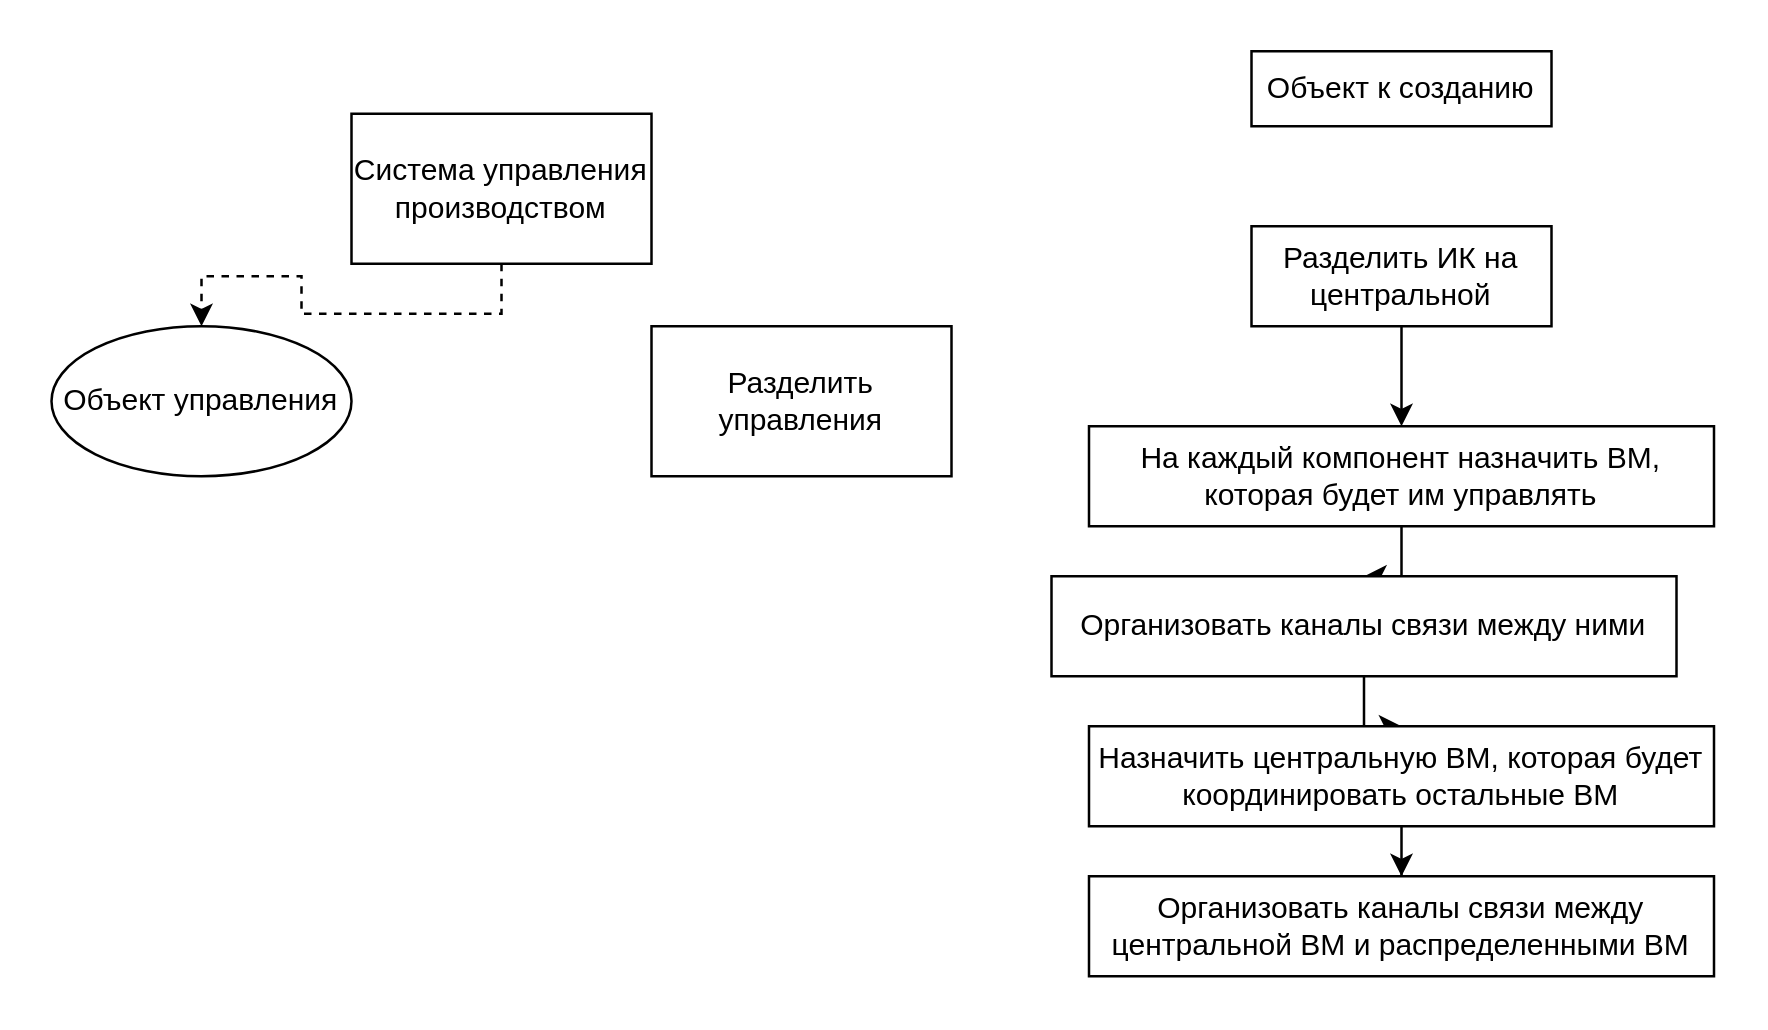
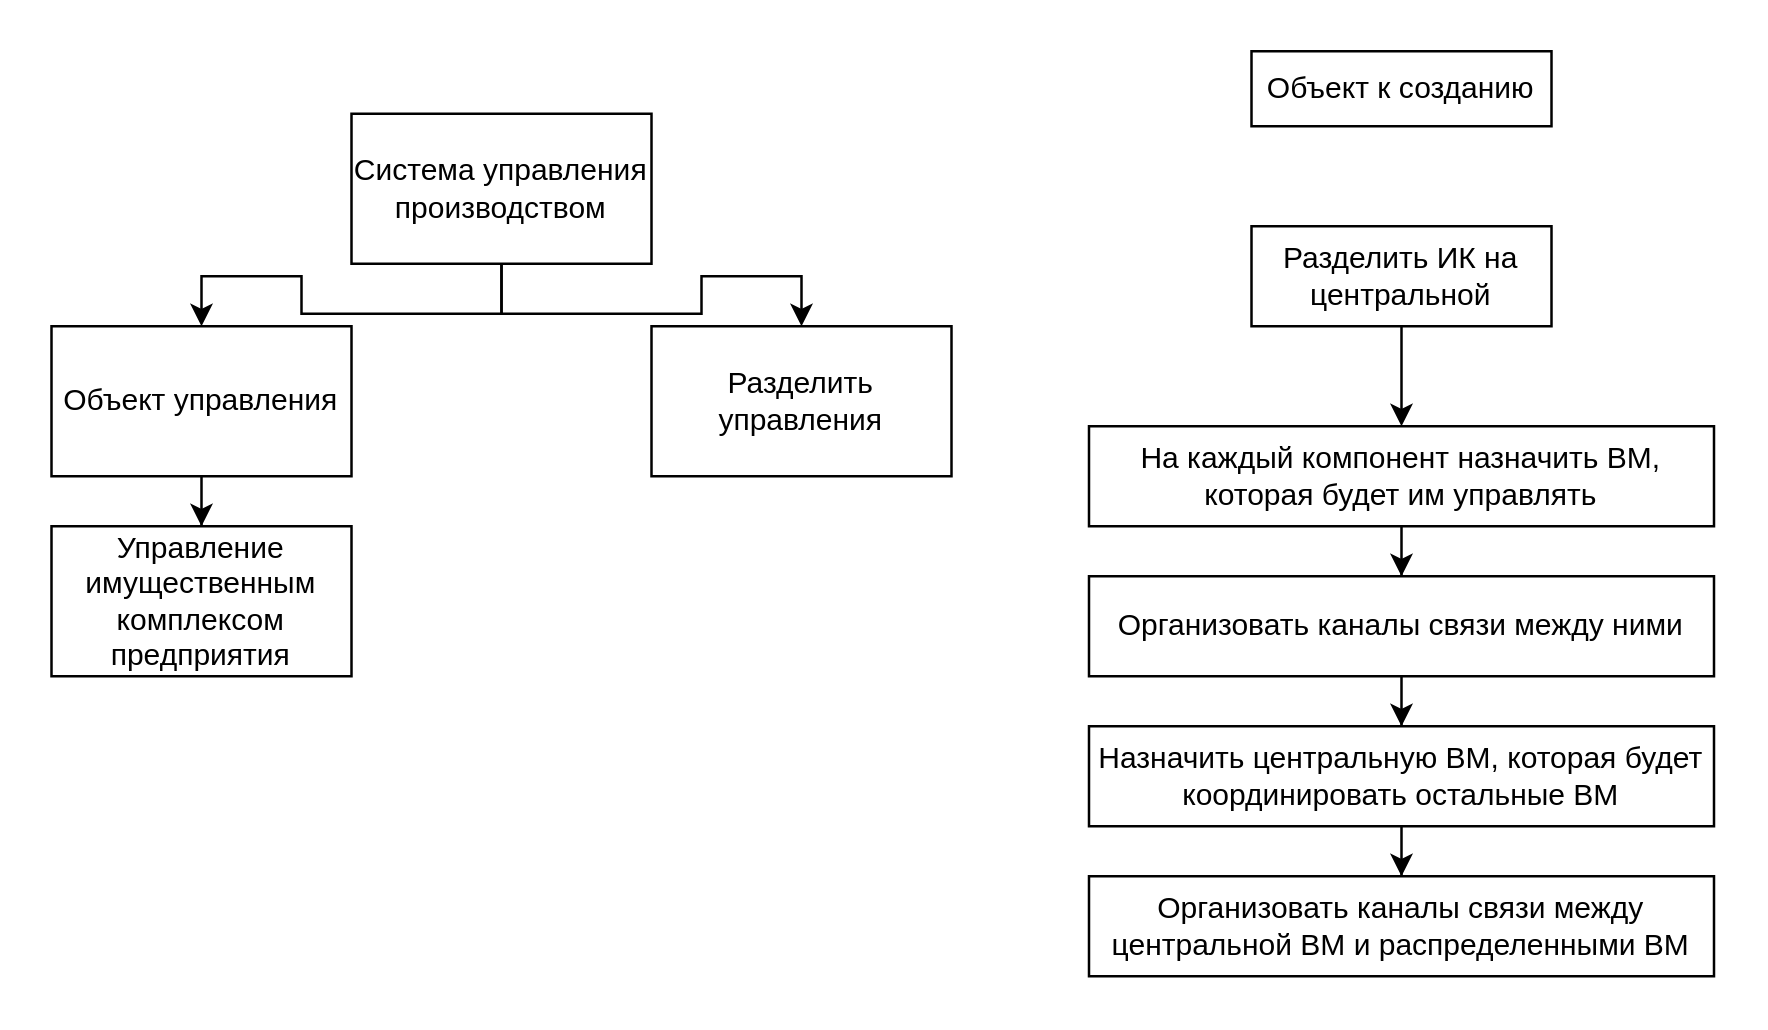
(315, 314) -> (315, 314)
none -> (687, 314)
(201, 401) -> (201, 401)
none -> (201, 509)
none -> (201, 601)
(1364, 626) -> (1401, 626)
